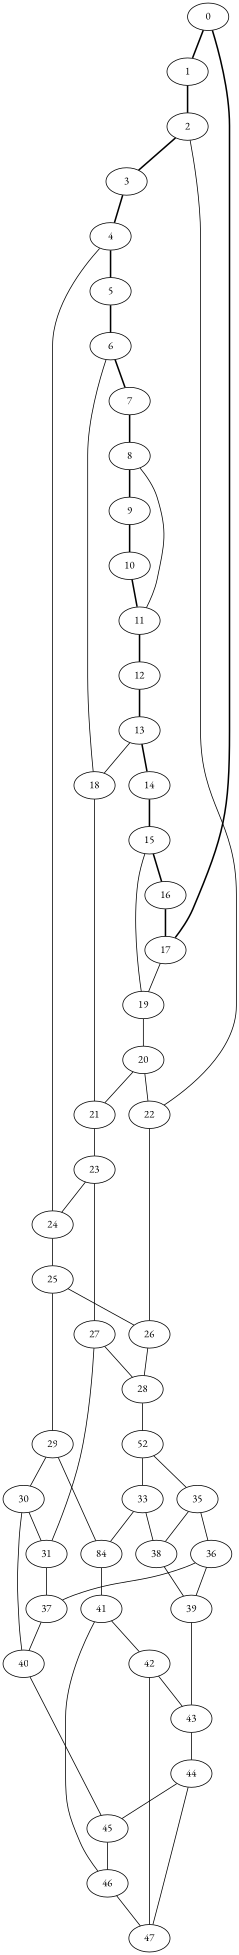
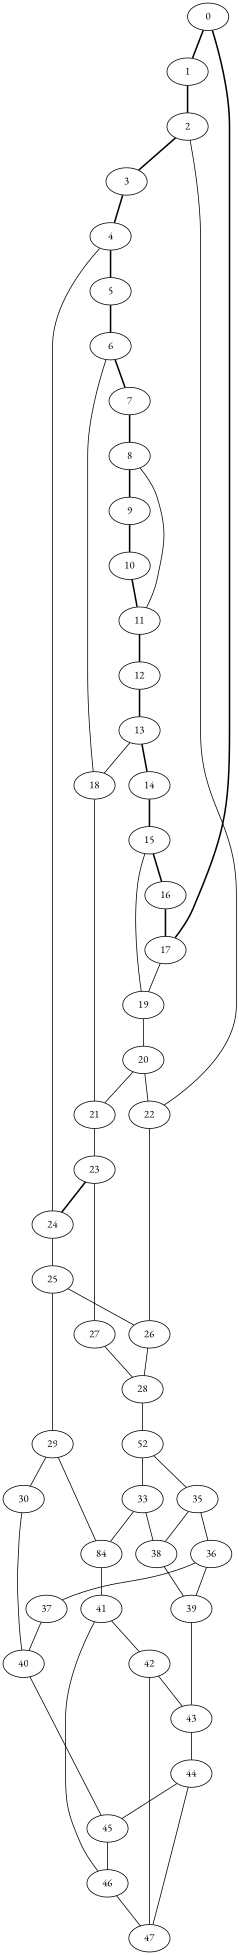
(74, 1197) -> (74, 1197)
(47, 1554) -> none
